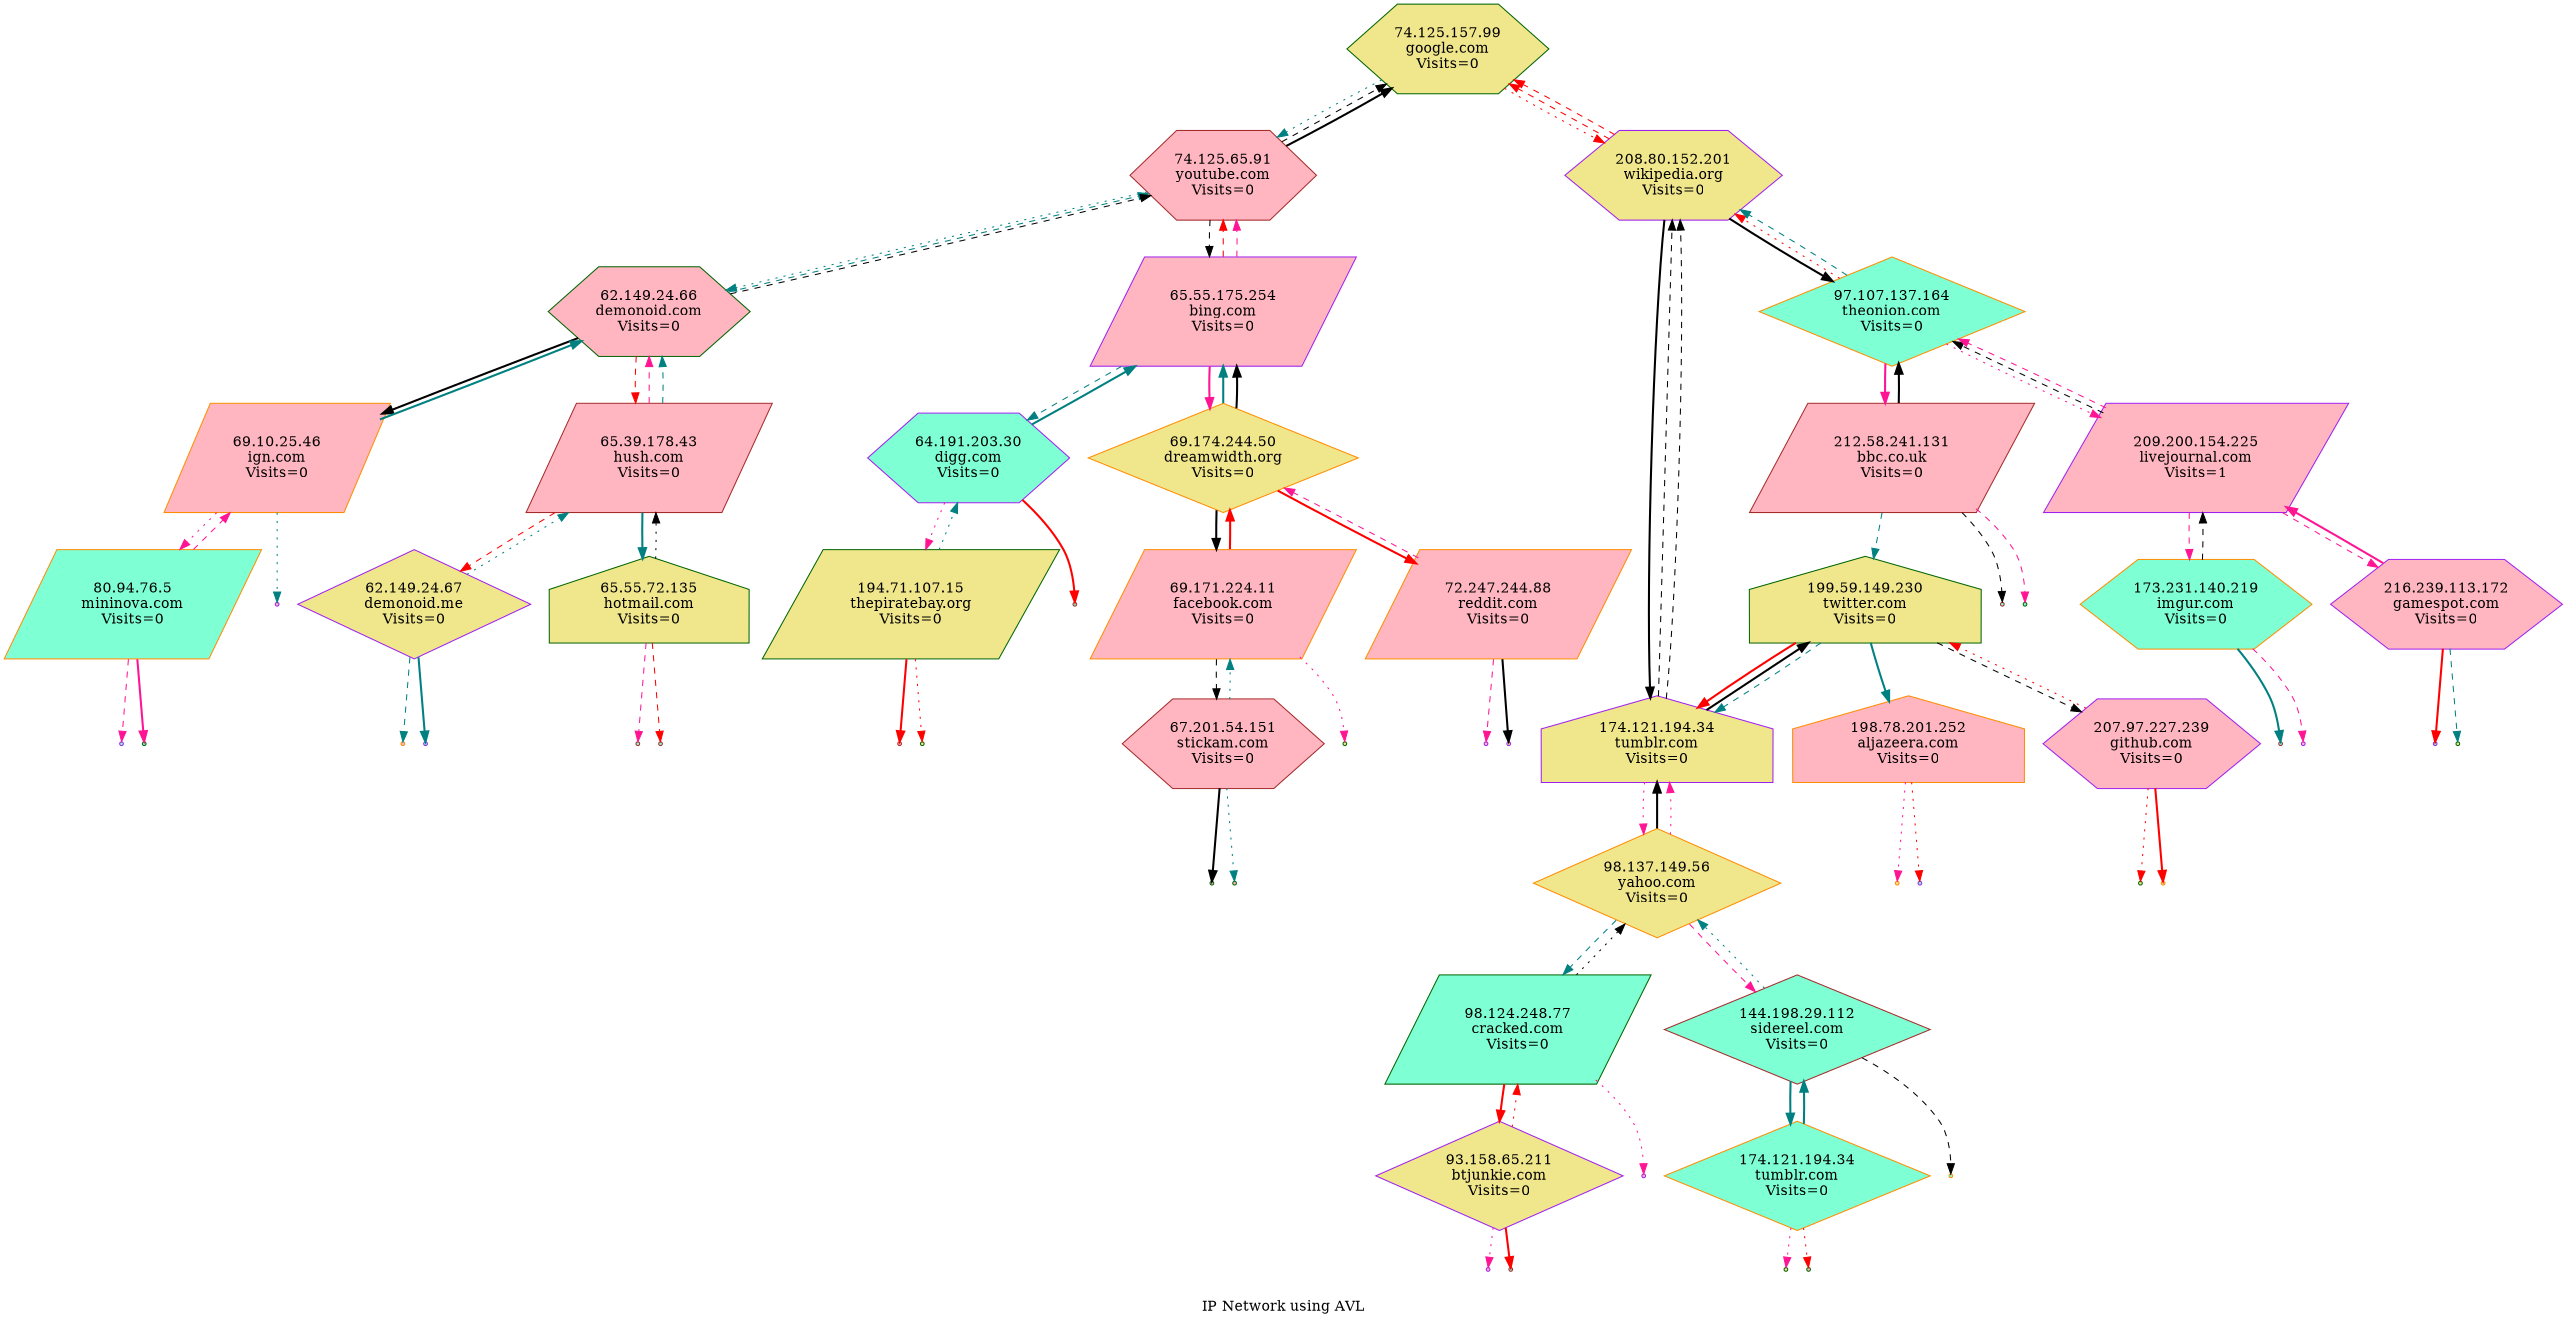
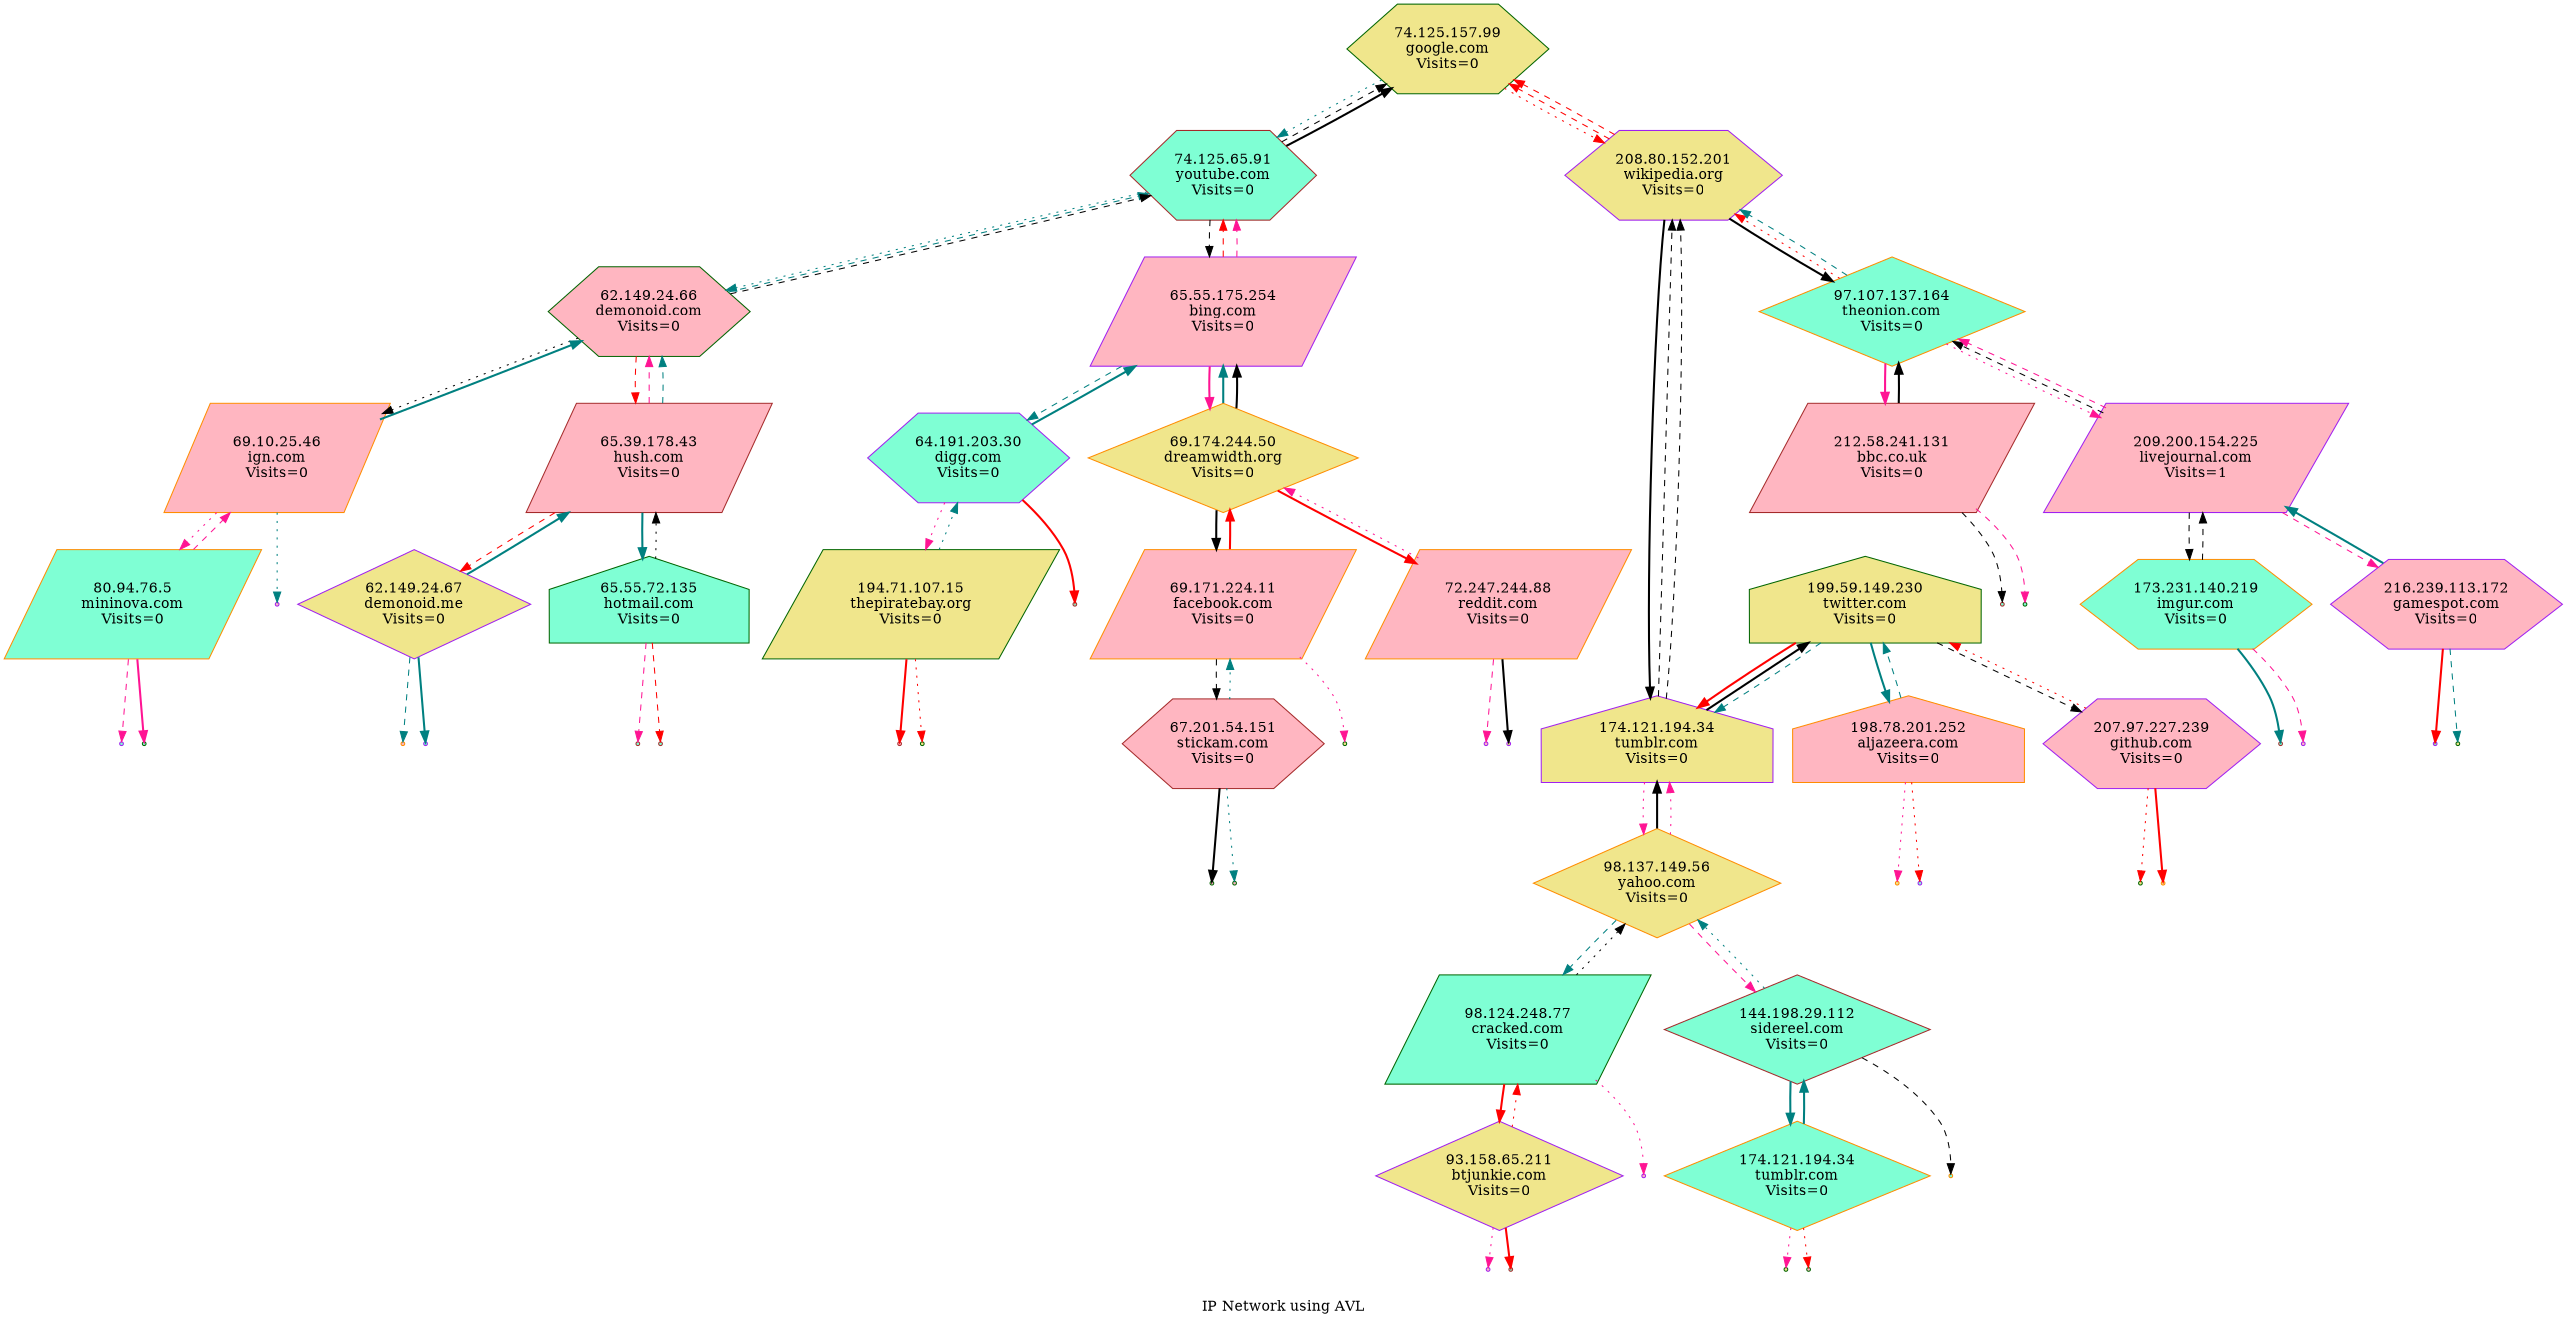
(1223, 175) -> (1223, 175)
(485, 374) -> (485, 374)
(1356, 525) -> (1356, 525)
(1879, 531) -> (1894, 675)
(2189, 531) -> (2189, 531)
(2340, 538) -> (2340, 538)
(513, 547) -> (513, 547)
(649, 604) -> (649, 604)
